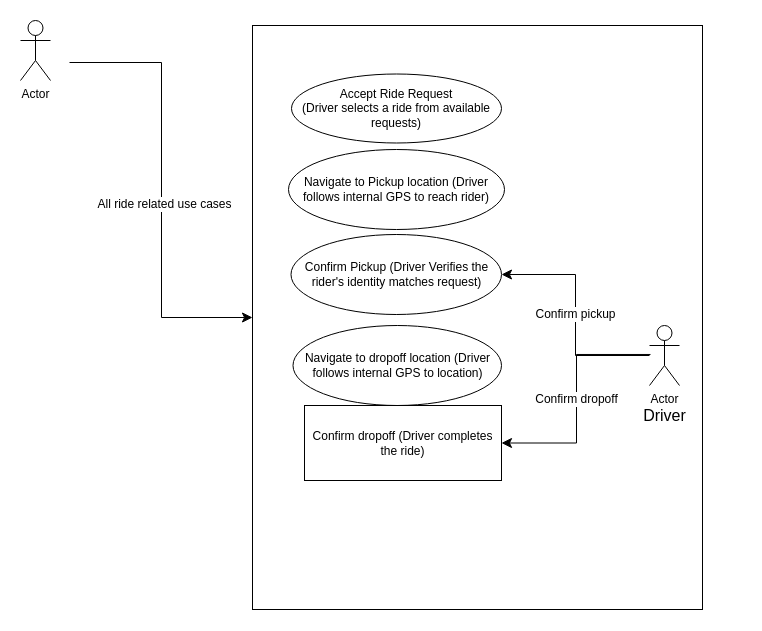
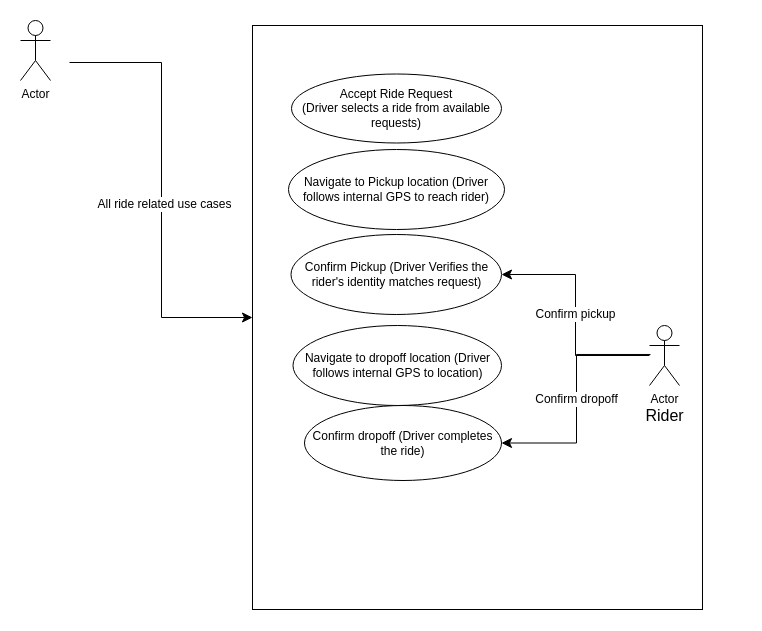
(665, 416) -> (665, 416)
(403, 443) -> (403, 443)
